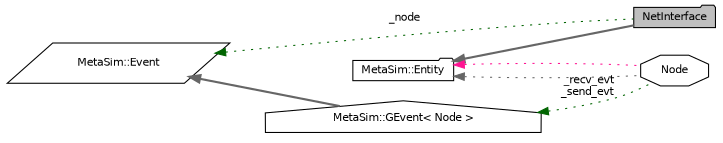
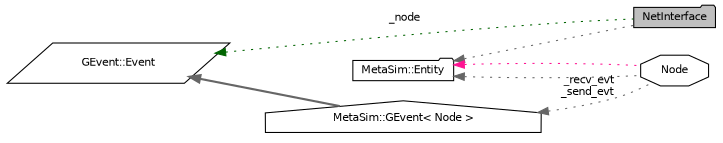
(549, 42) -> (549, 42)
(119, 63) -> (119, 63)
(602, 101) -> (602, 101)
